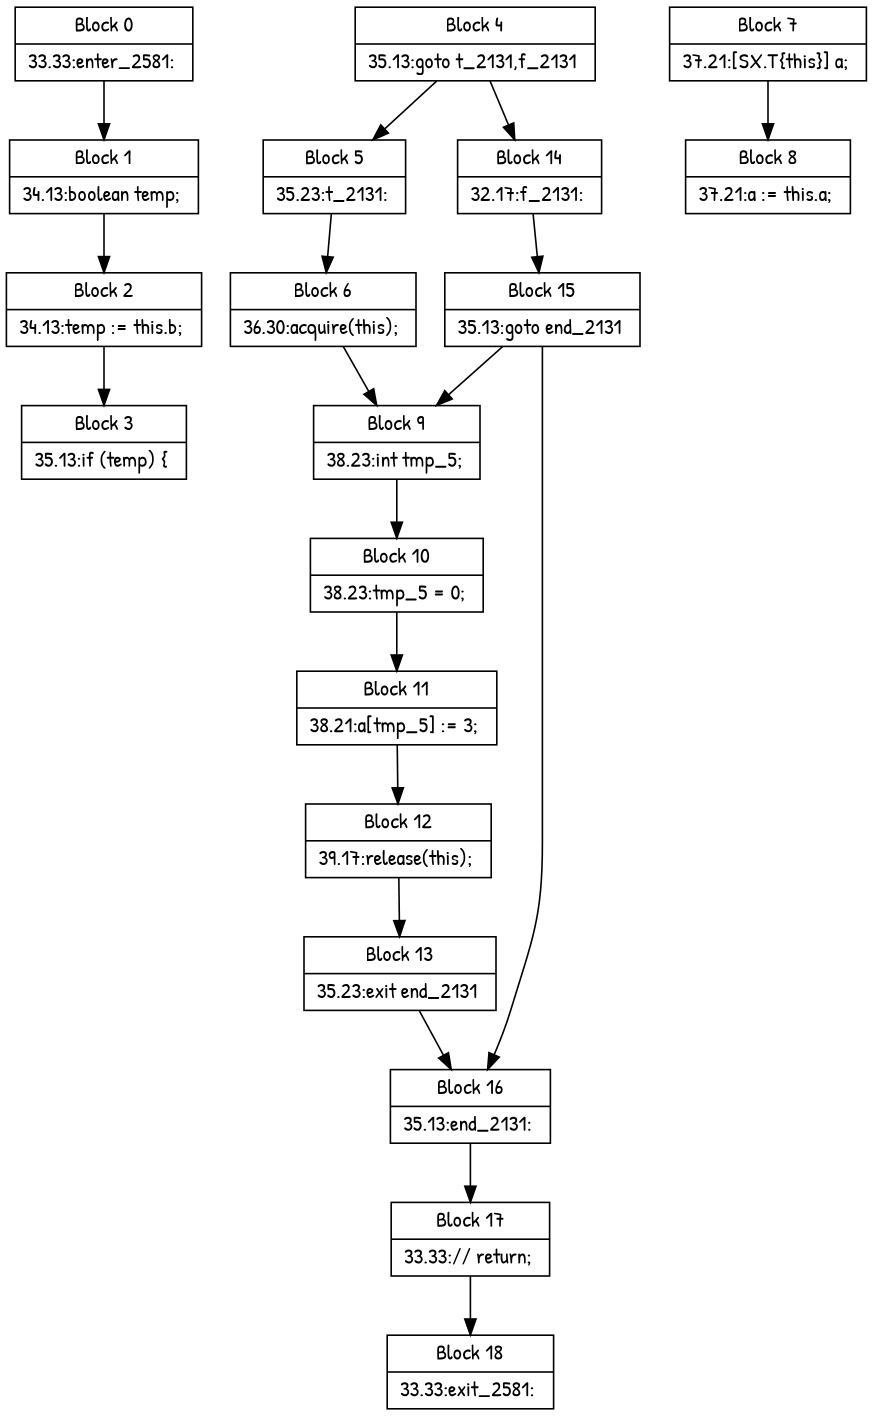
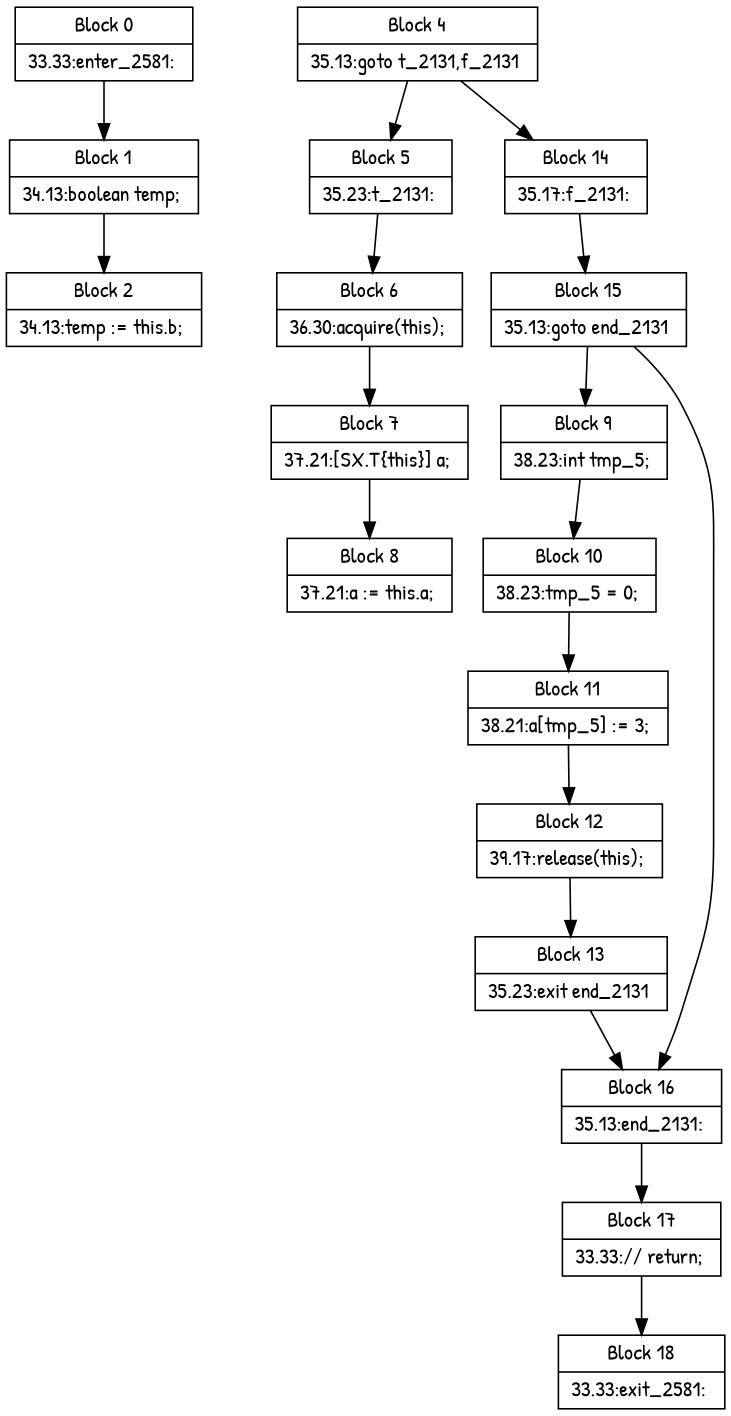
(530, 194) -> (576, 194)
(356, 369) -> (370, 368)
(104, 442) -> none
